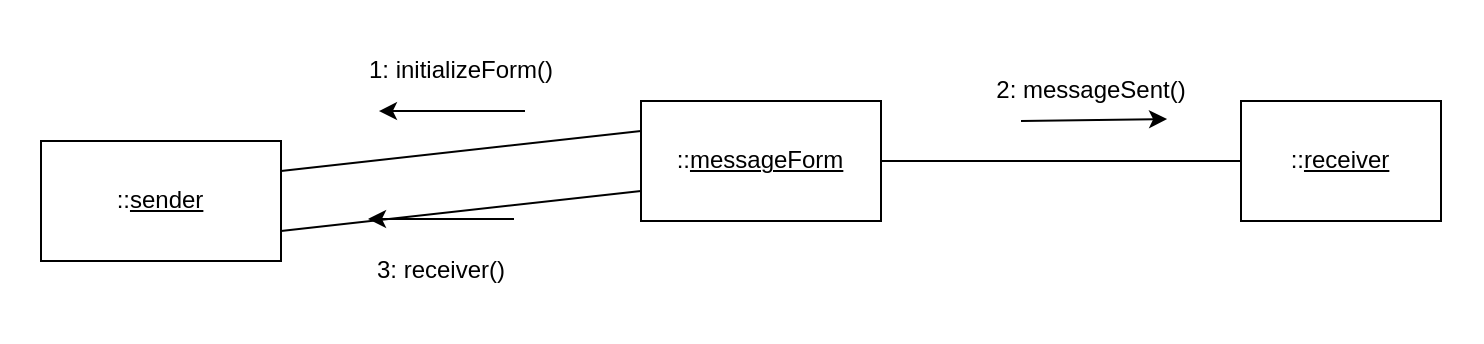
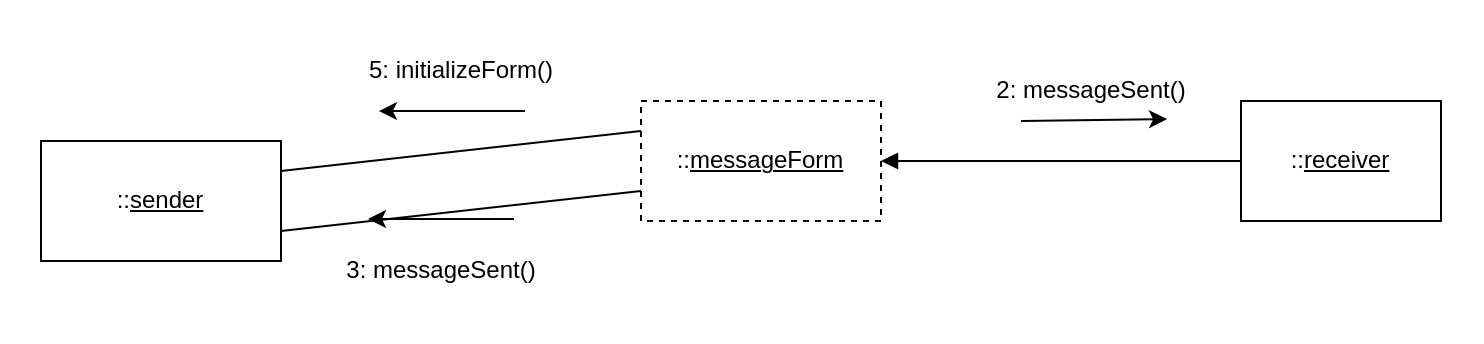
(462, 71) -> (462, 71)
(761, 161) -> (761, 161)
(890, 161) -> (898, 161)
(442, 271) -> (442, 271)
